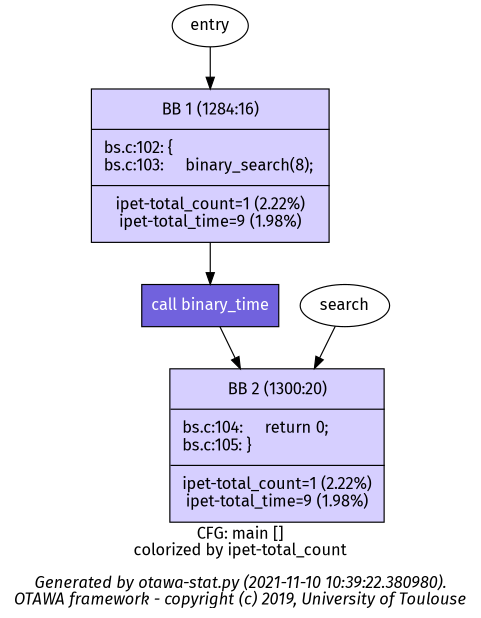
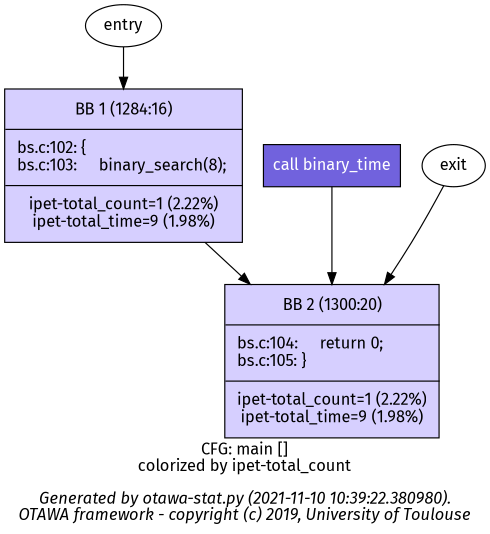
(210, 257) -> (223, 259)
(345, 306) -> (454, 166)
